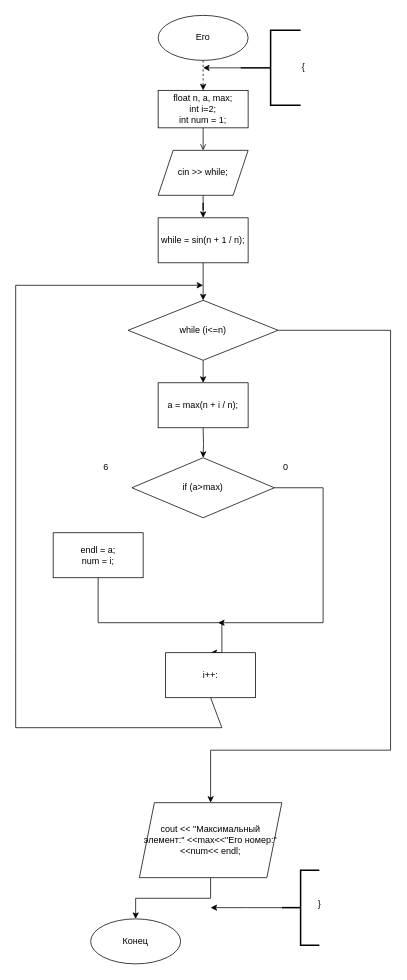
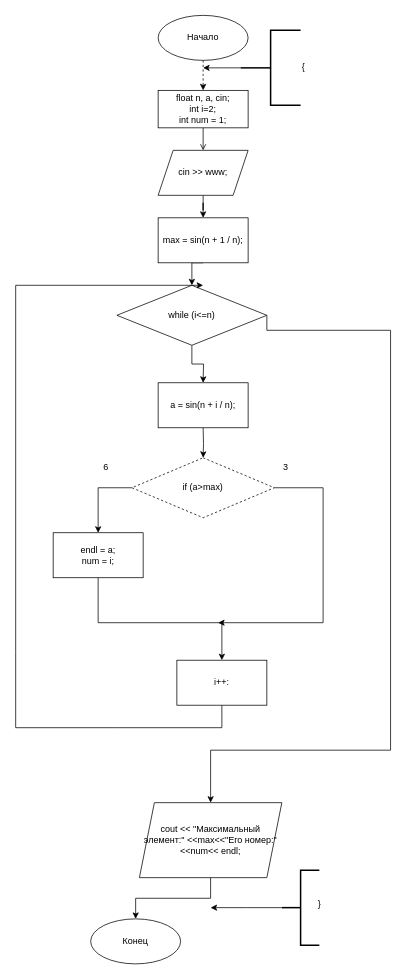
(203, 38) -> (203, 38)
(203, 109) -> (203, 109)
(203, 173) -> (203, 173)
(203, 240) -> (203, 240)
(203, 330) -> (192, 315)
(203, 405) -> (203, 405)
(286, 468) -> (286, 468)
none -> (114, 488)
(203, 488) -> (203, 488)
(210, 675) -> (222, 683)
